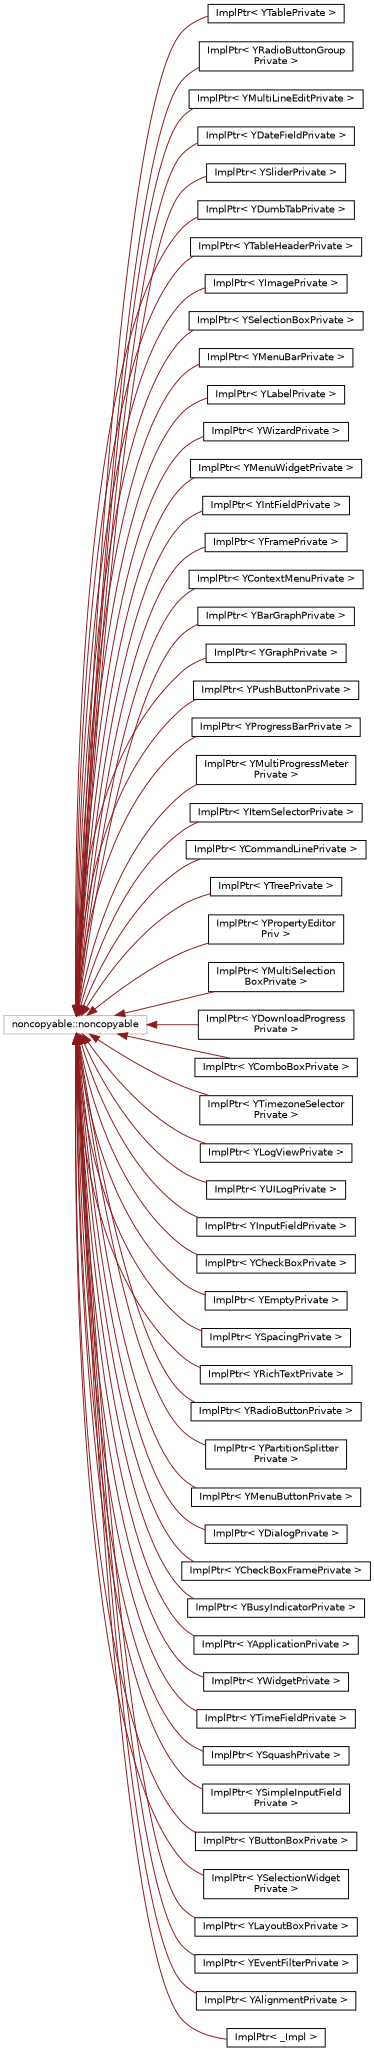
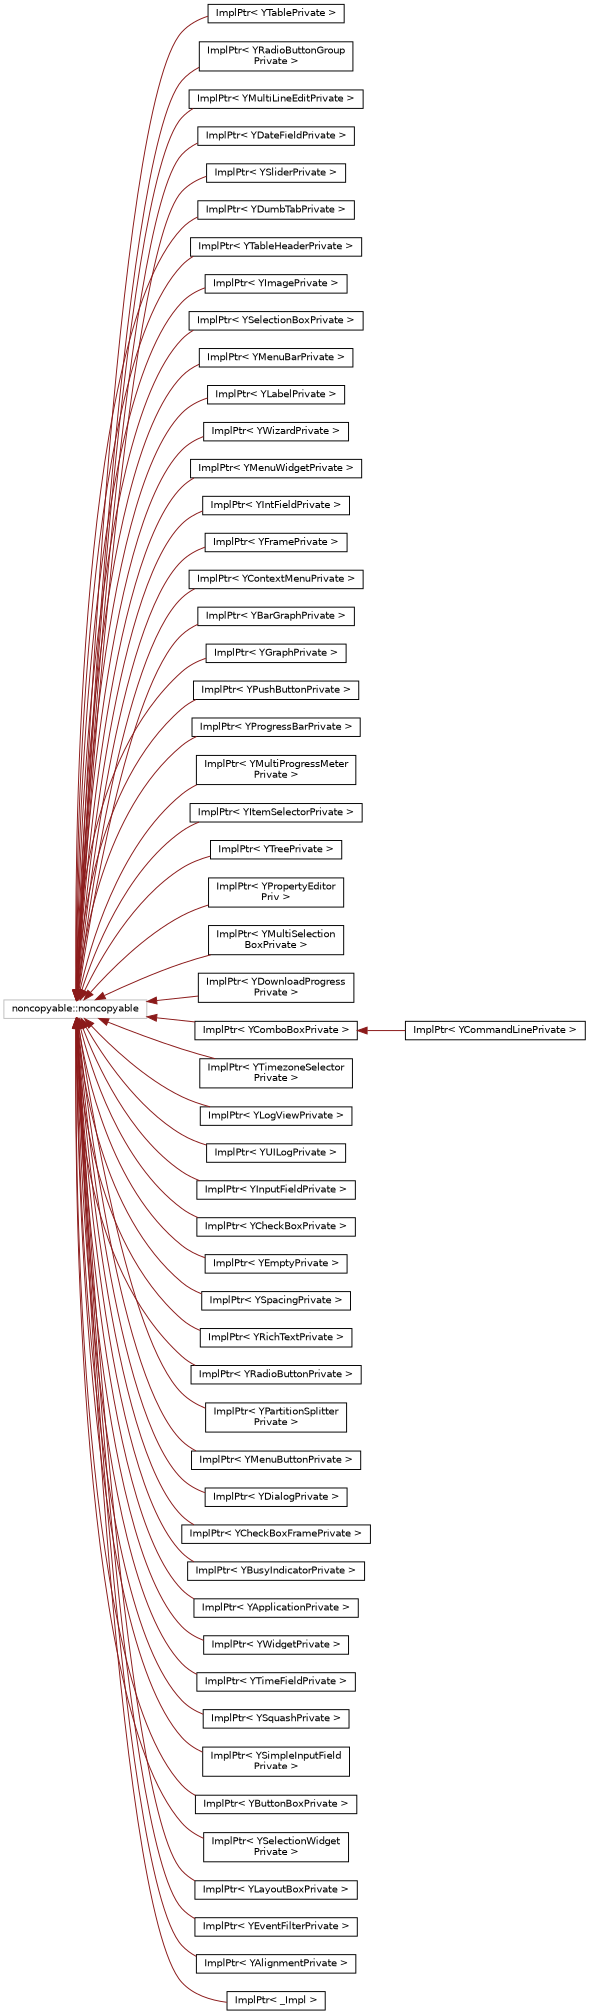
(129, 922) -> (386, 1031)
